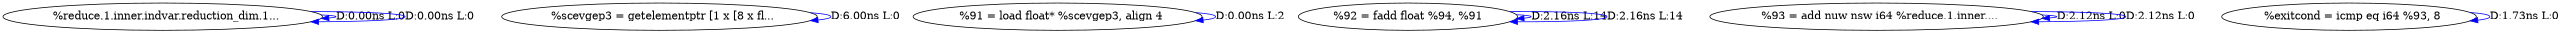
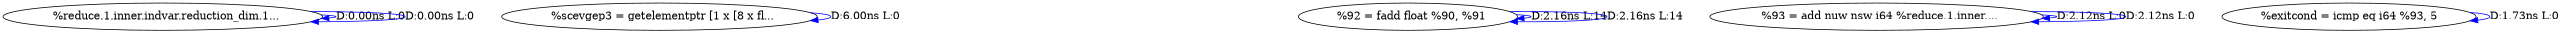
(1058, 17) -> none
(1408, 17) -> (1408, 17)
(2349, 17) -> (2349, 17)
